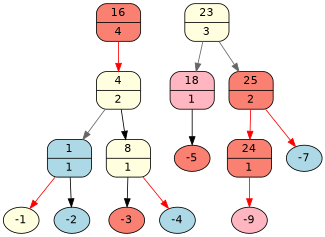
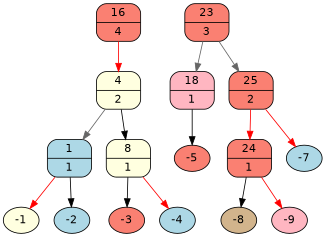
(207, 22) -> (207, 22)
none -> (239, 220)
